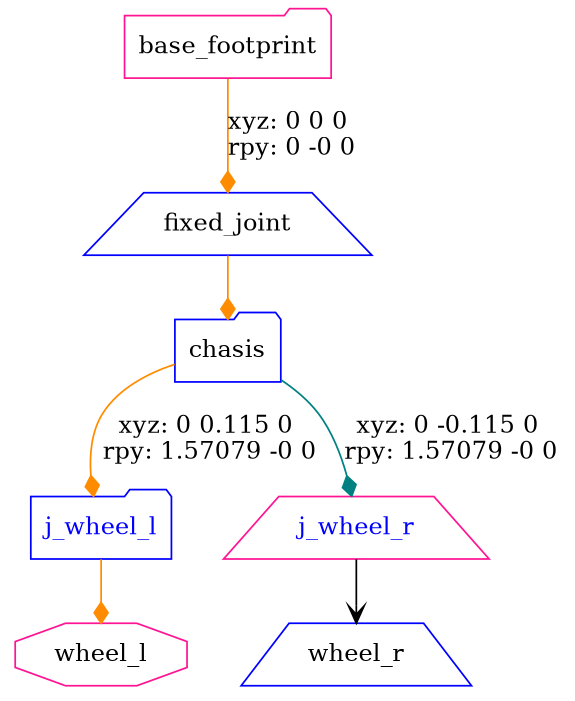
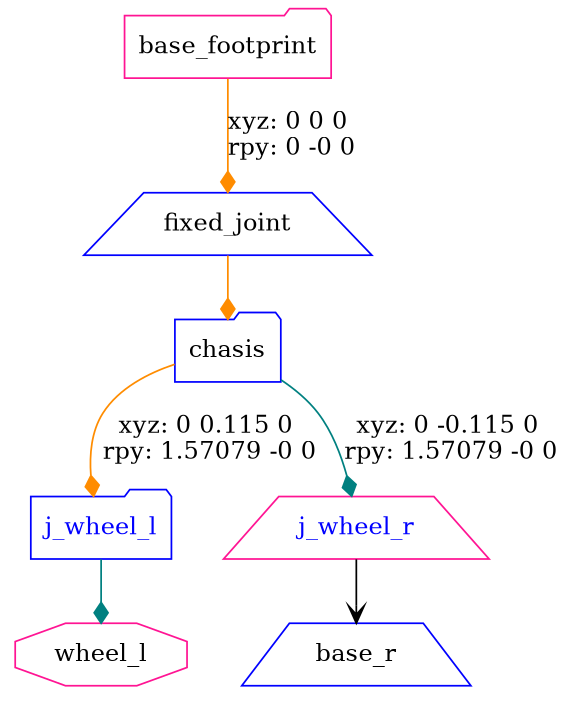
(101, 581) -> (101, 581)
(356, 655) -> (356, 655)
